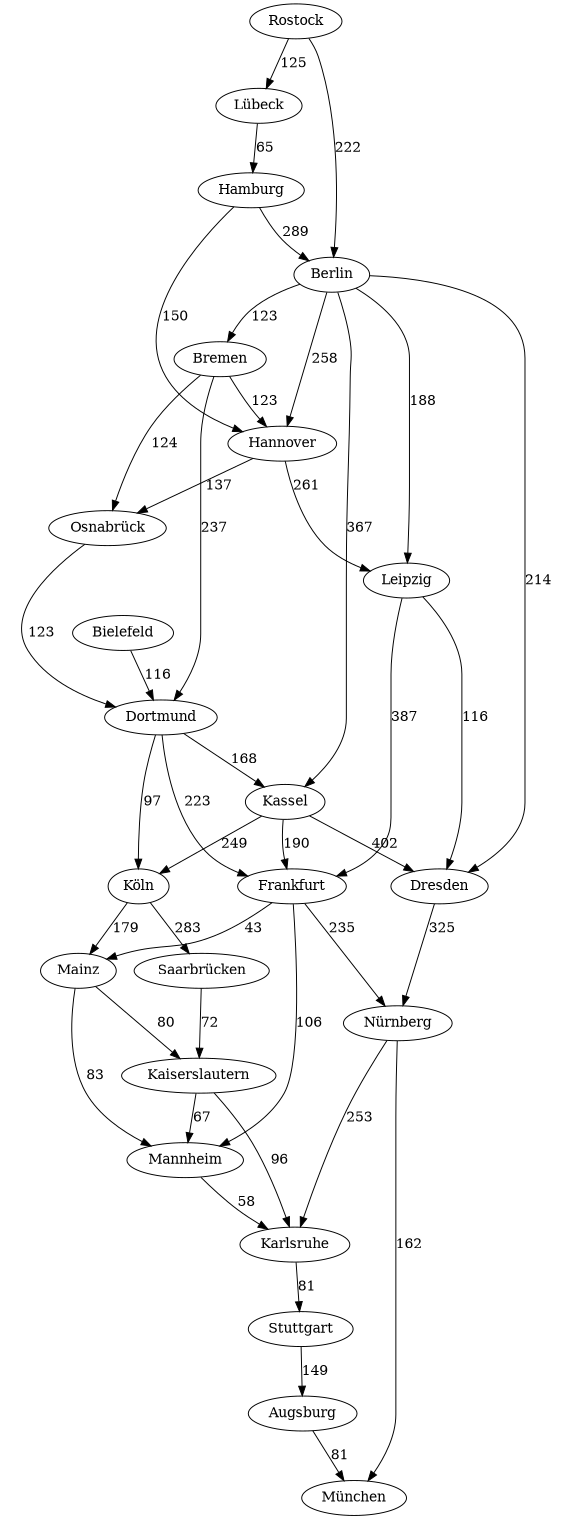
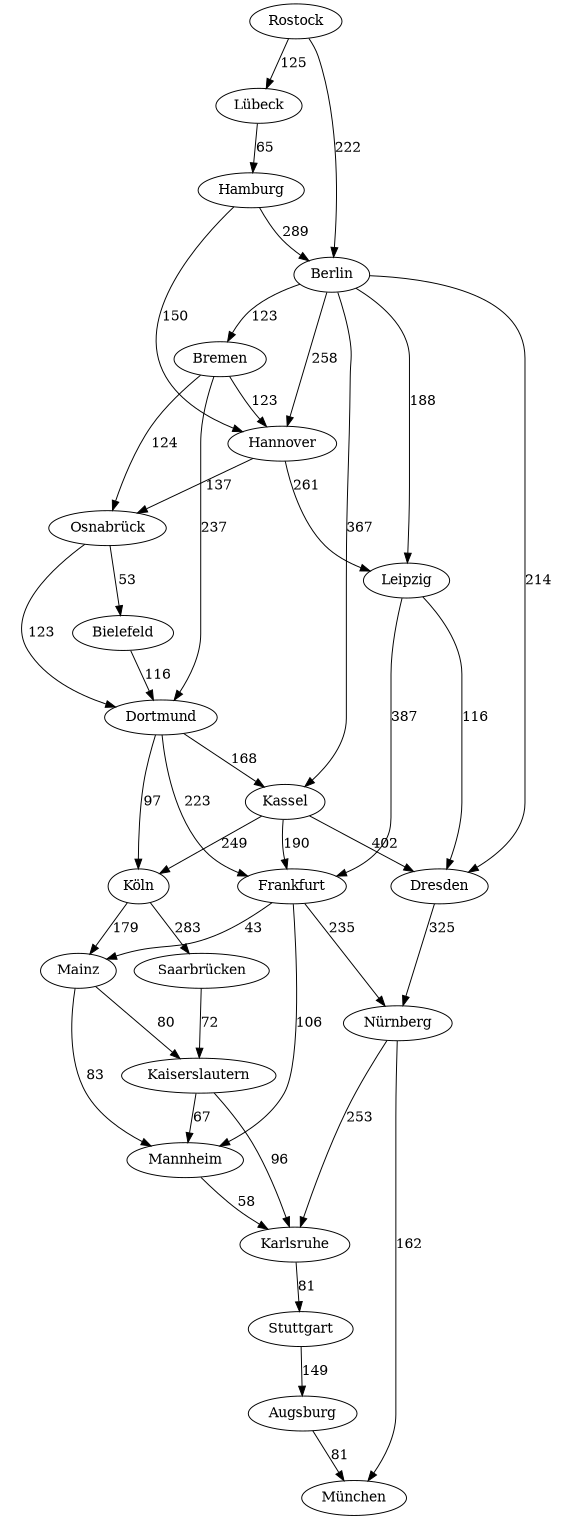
none -> (115, 576)
